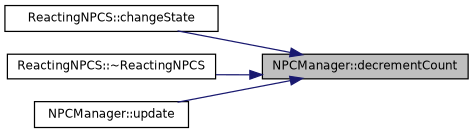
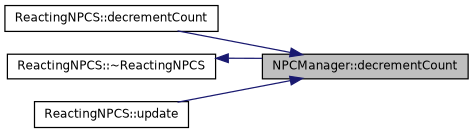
(111, 18) -> (111, 18)
(233, 75) -> (245, 58)
(111, 115) -> (111, 115)
